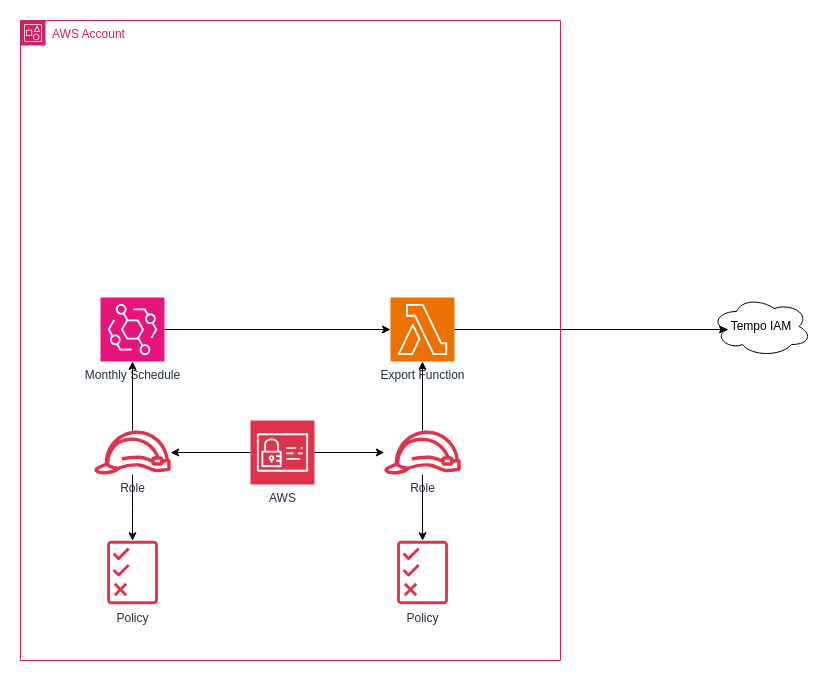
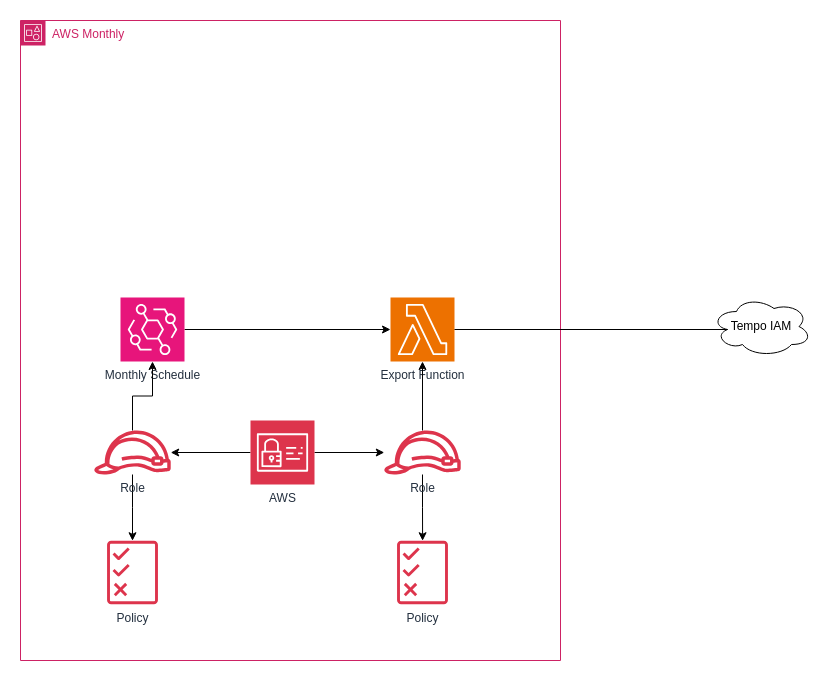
(88, 35) -> (86, 35)
(133, 330) -> (153, 330)
(719, 330) -> (722, 330)
